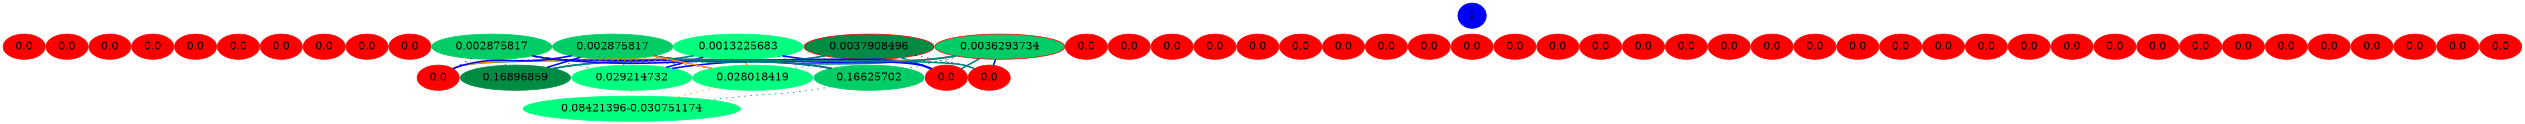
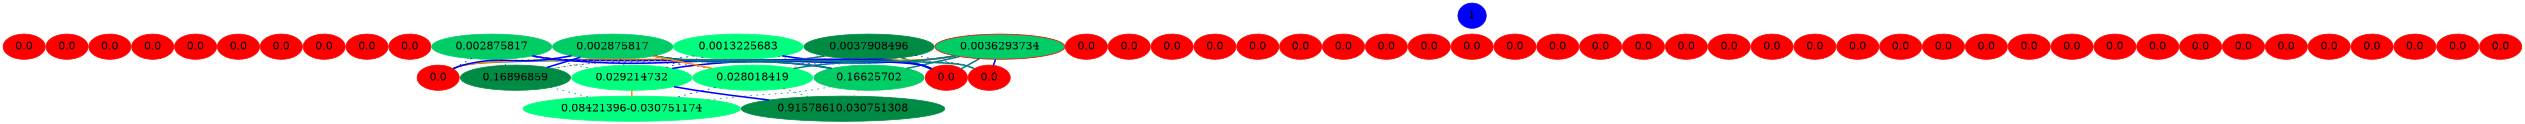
(869, 47) -> (869, 47)
(754, 61) -> (754, 61)
(623, 62) -> (623, 62)
(685, 62) -> (685, 62)
(689, 62) -> (689, 62)
(745, 62) -> (745, 62)
(875, 62) -> (875, 62)
(933, 63) -> (933, 63)
none -> (570, 92)
(695, 92) -> (688, 94)
(632, 93) -> (632, 93)
none -> (843, 109)
